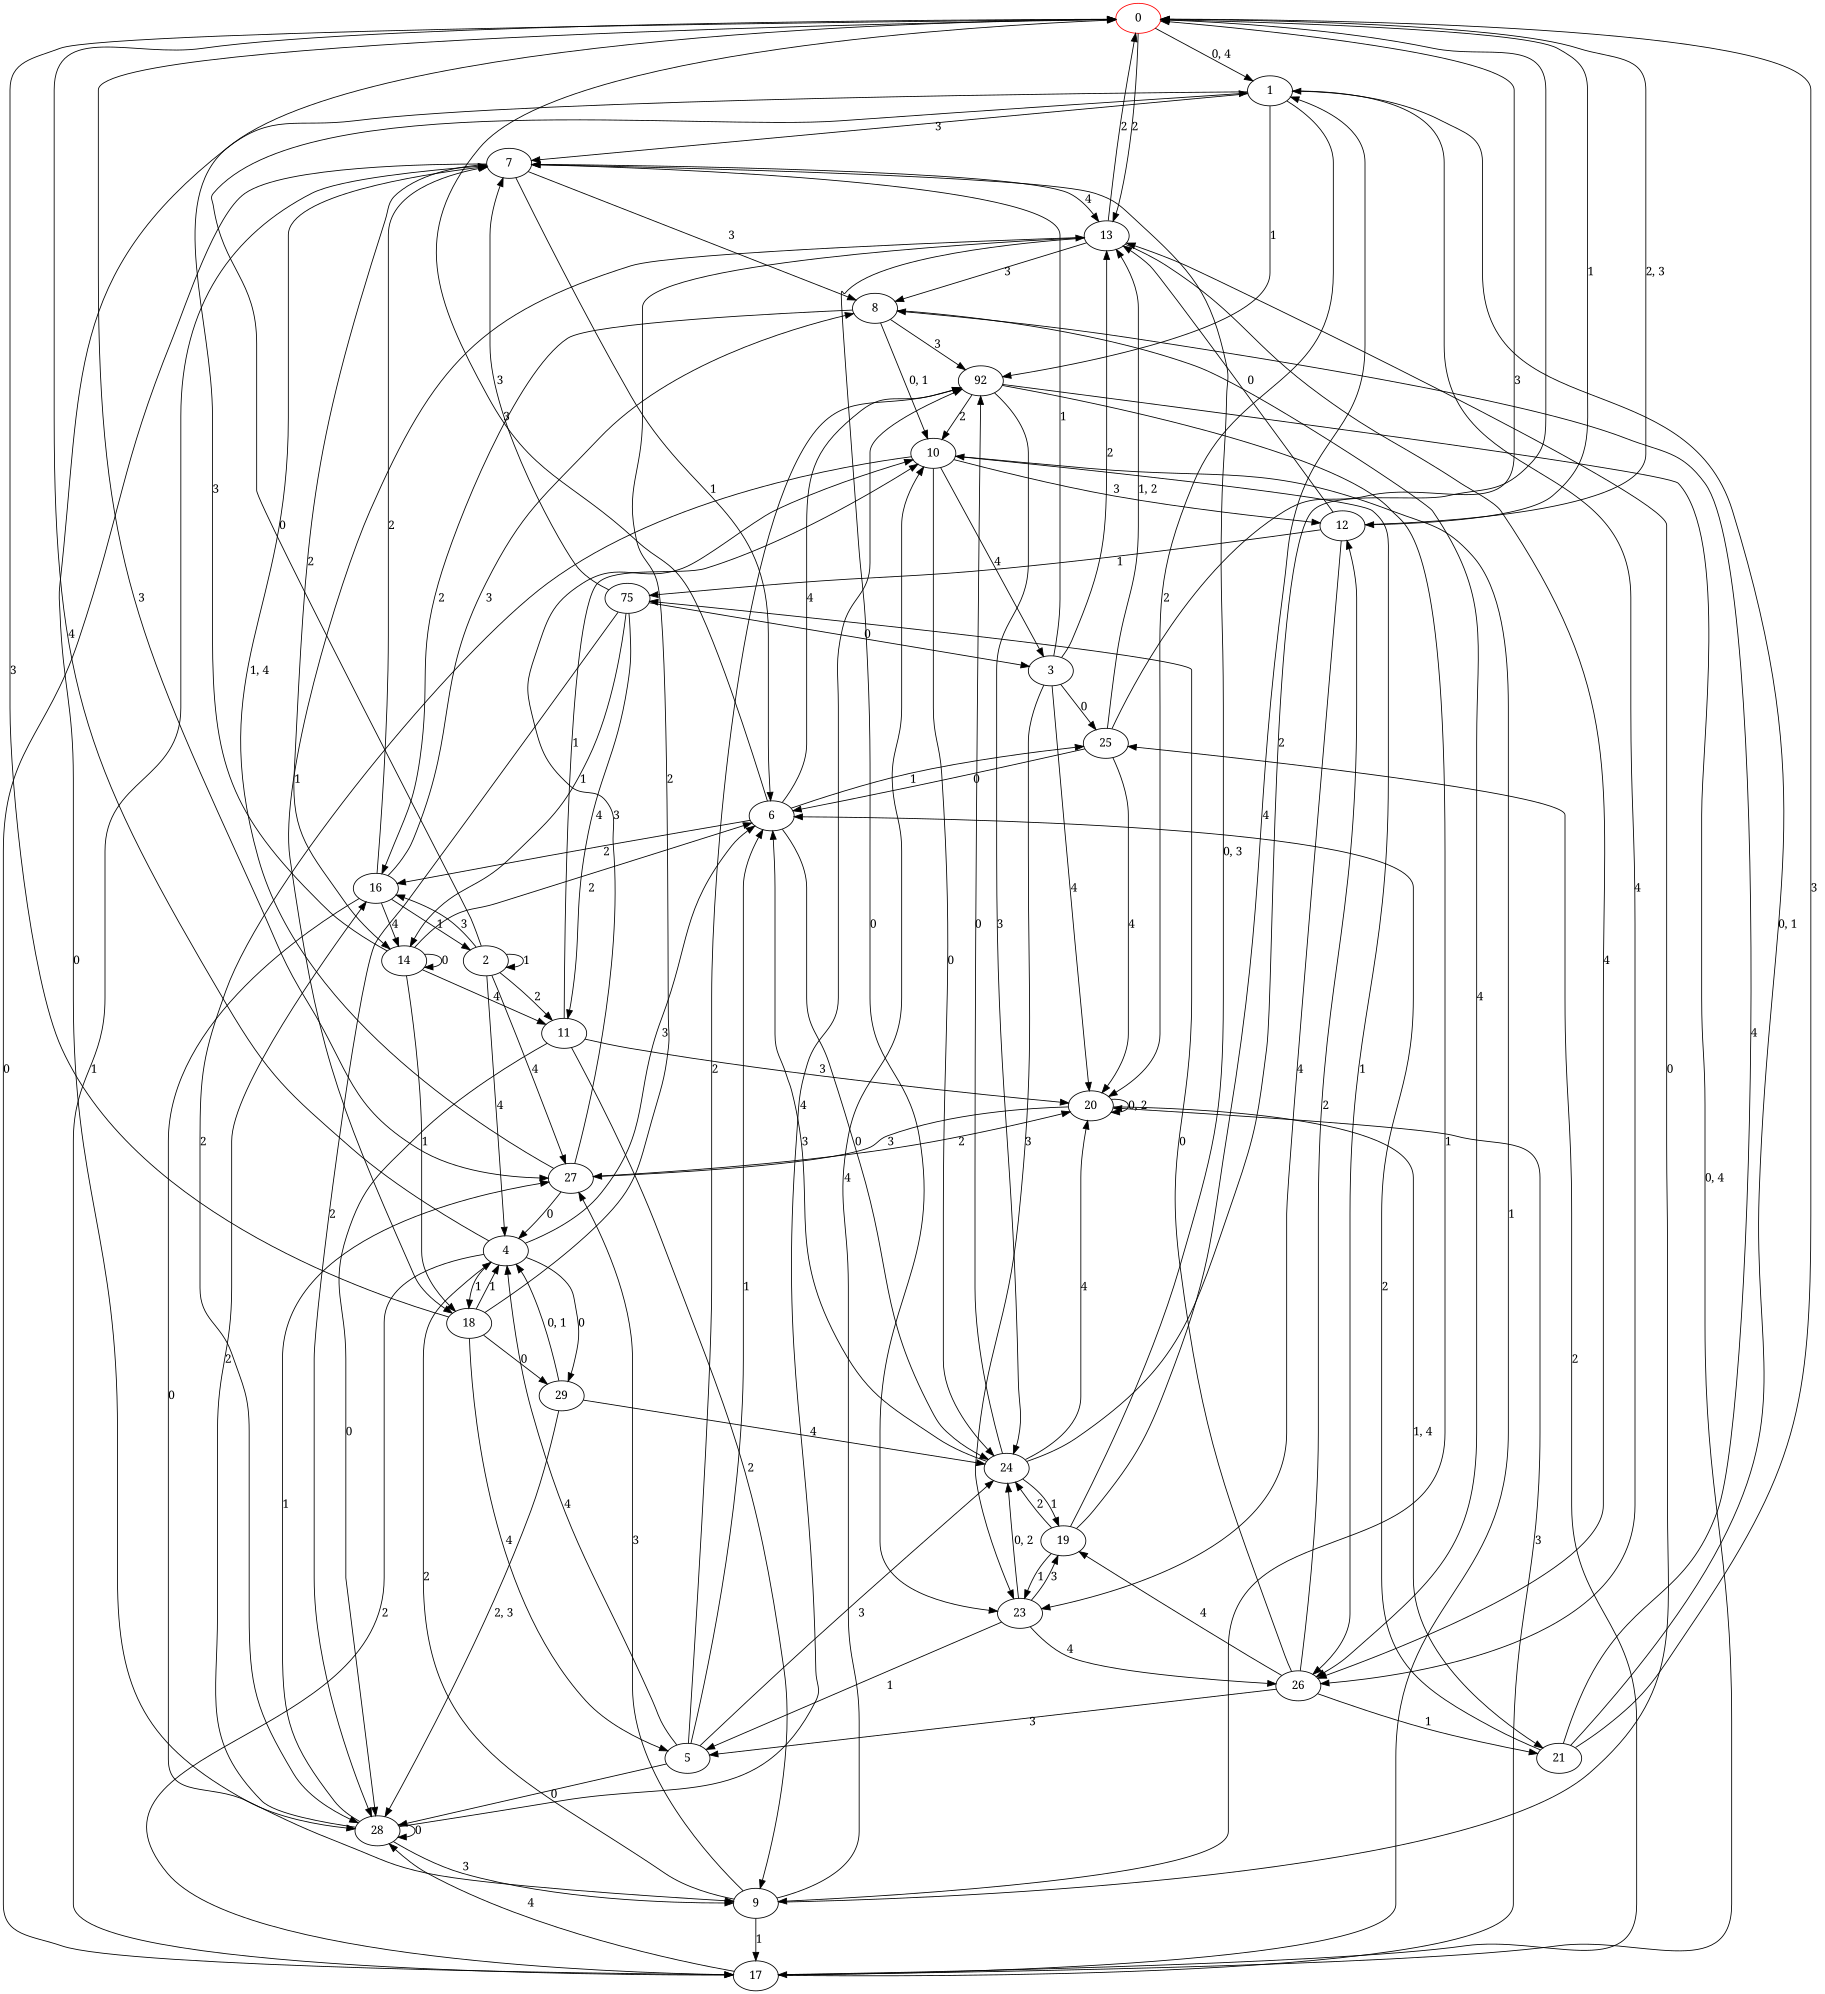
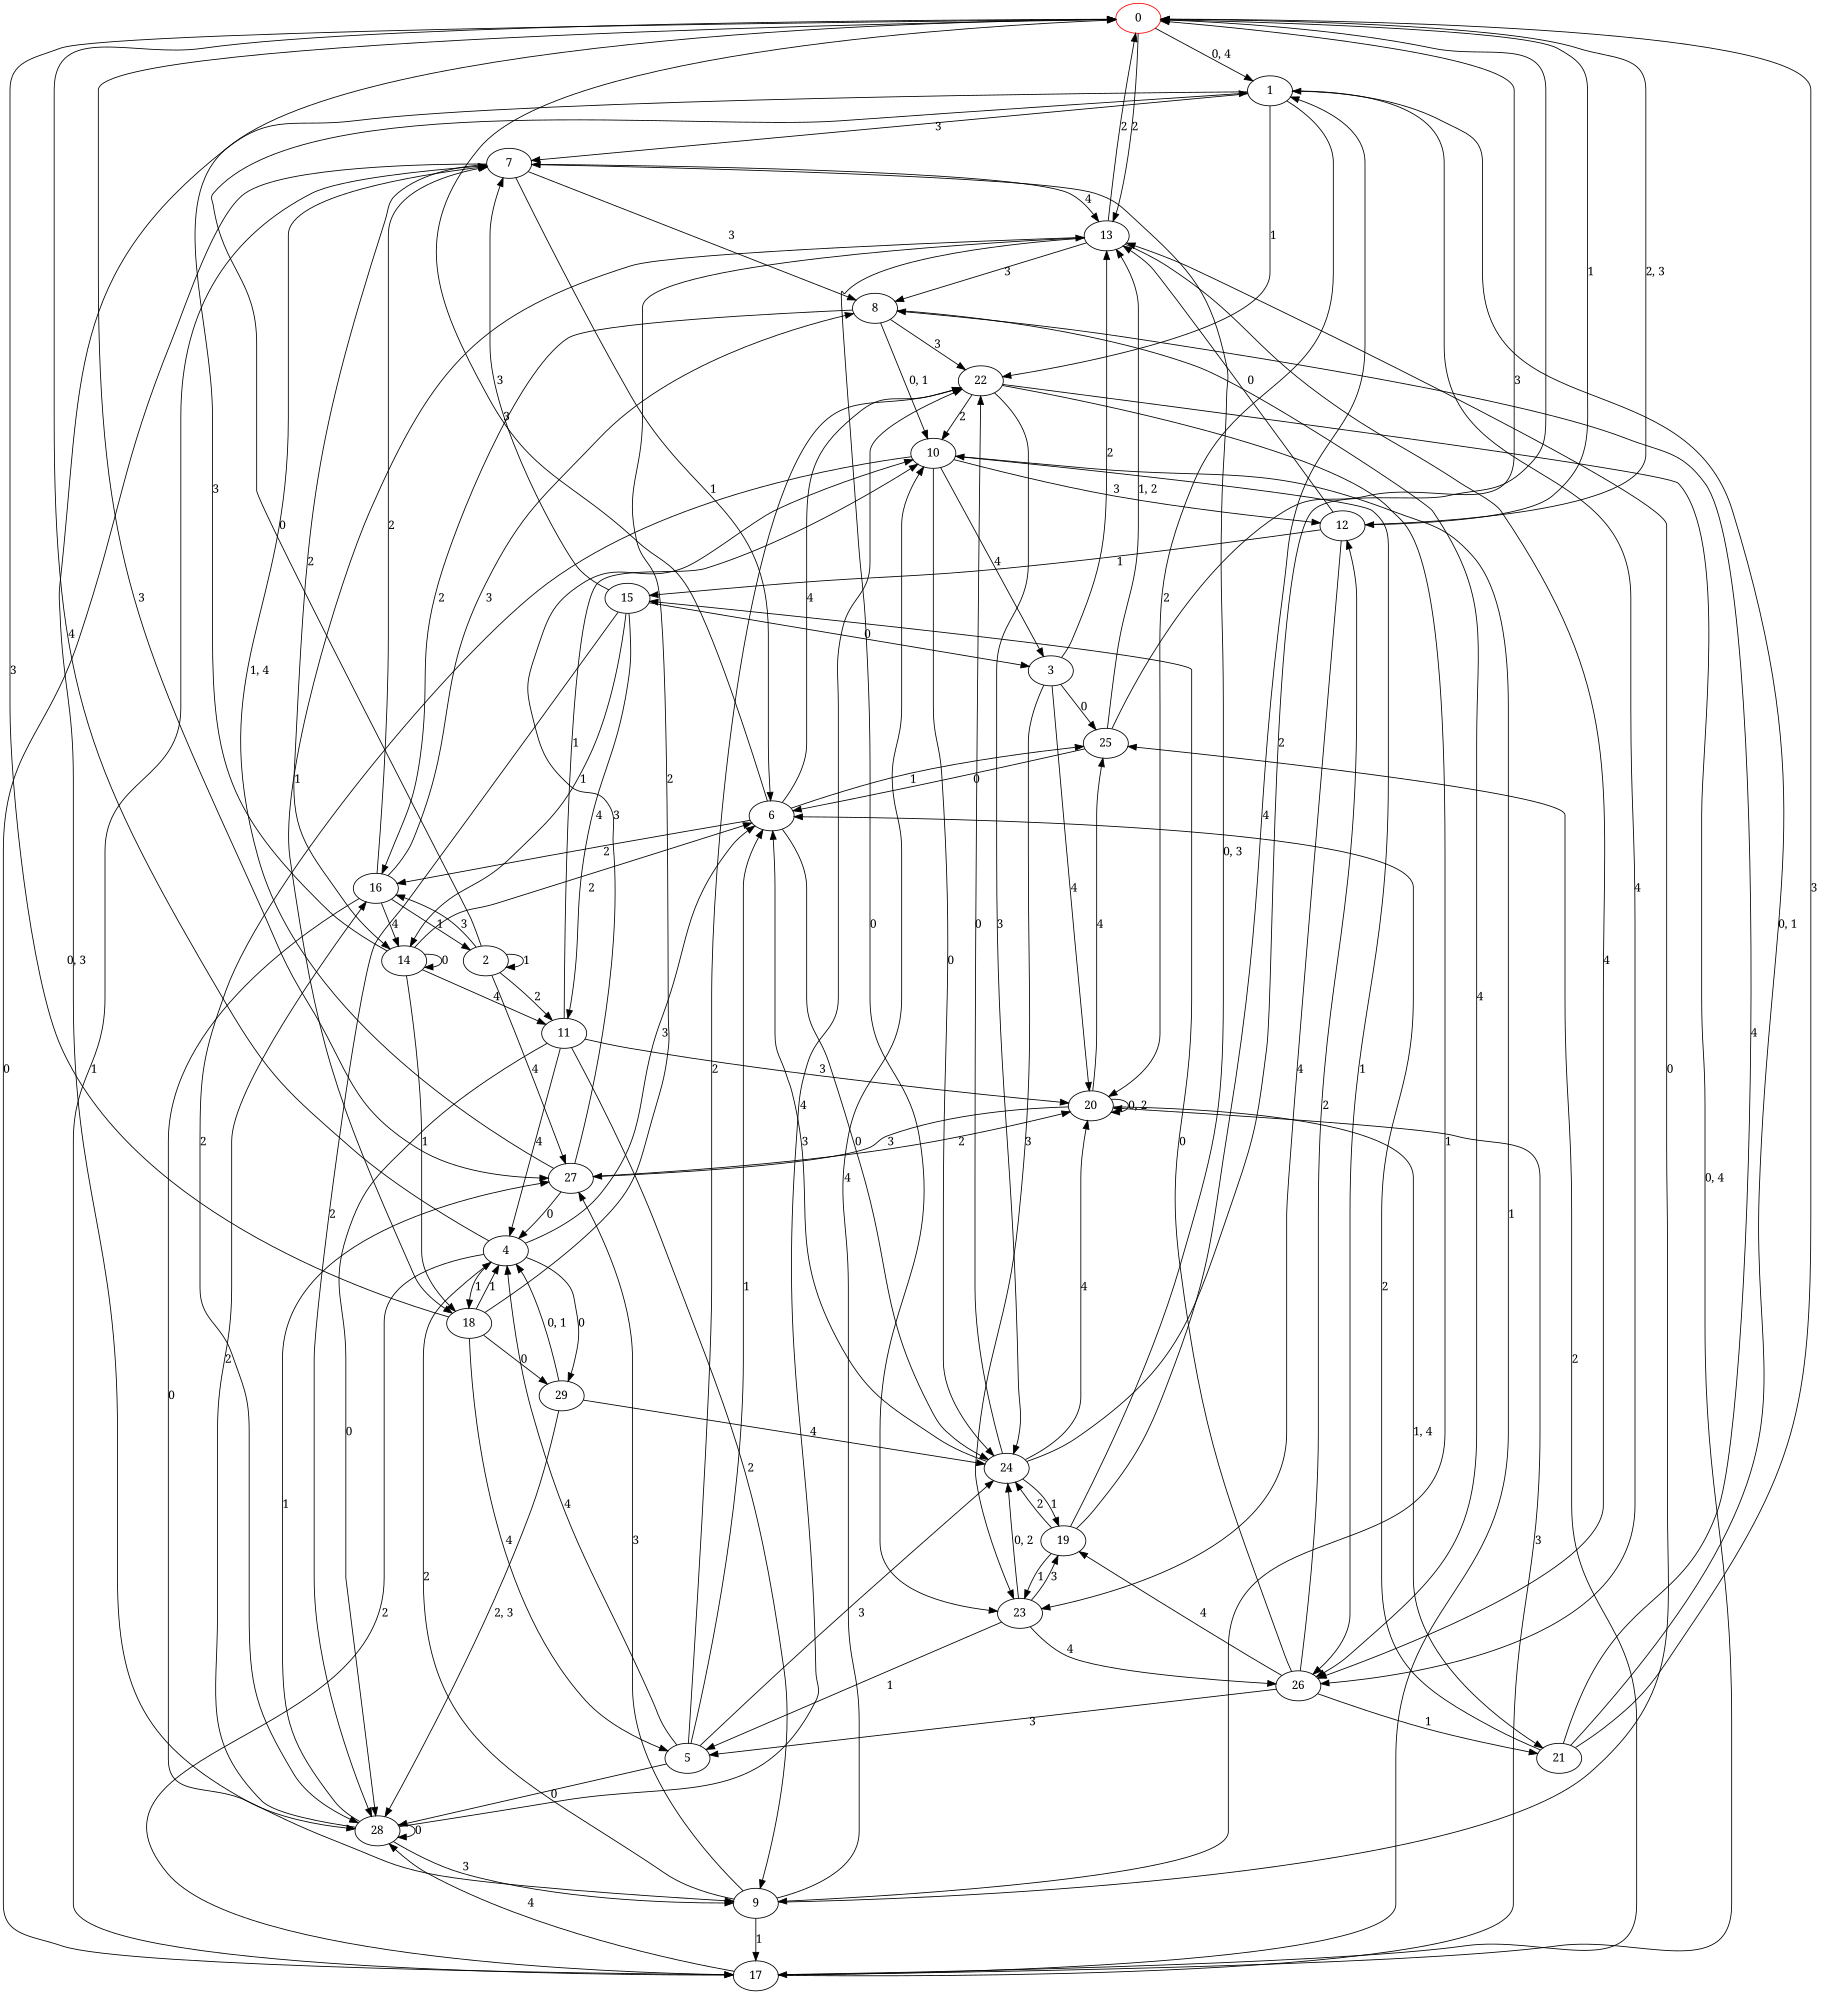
(1014, 208) -> none
(981, 381) -> (981, 381)
(628, 598) -> (628, 598)
(1128, 923) -> (1097, 929)
(77, 961) -> (77, 961)
(496, 1102) -> (536, 1138)
